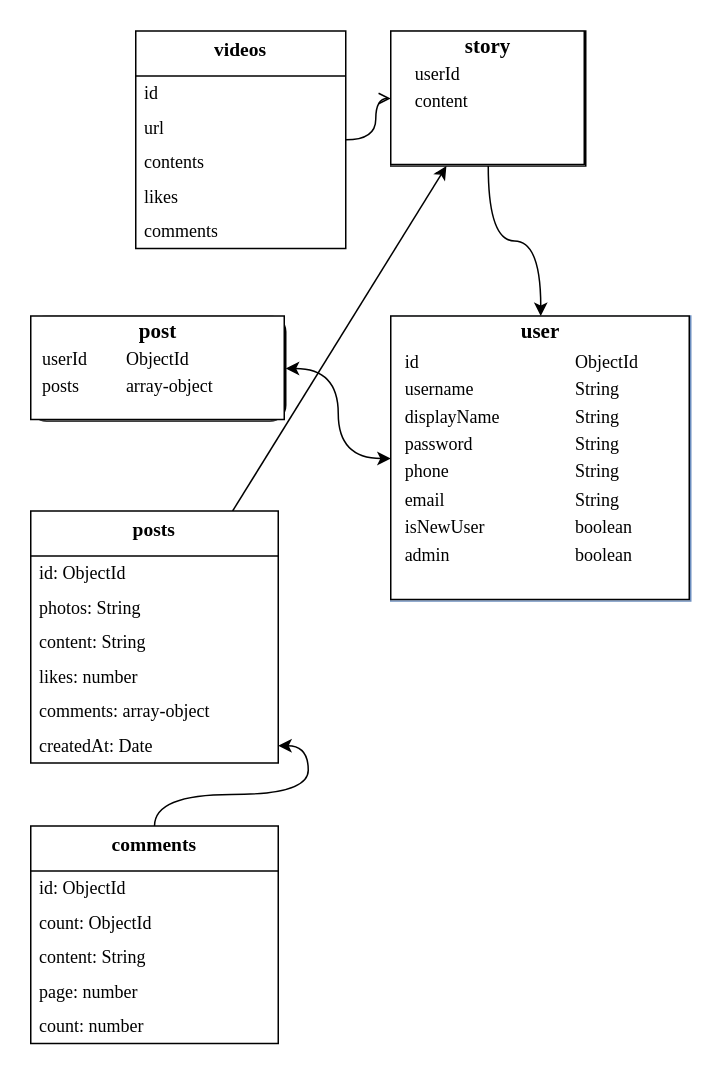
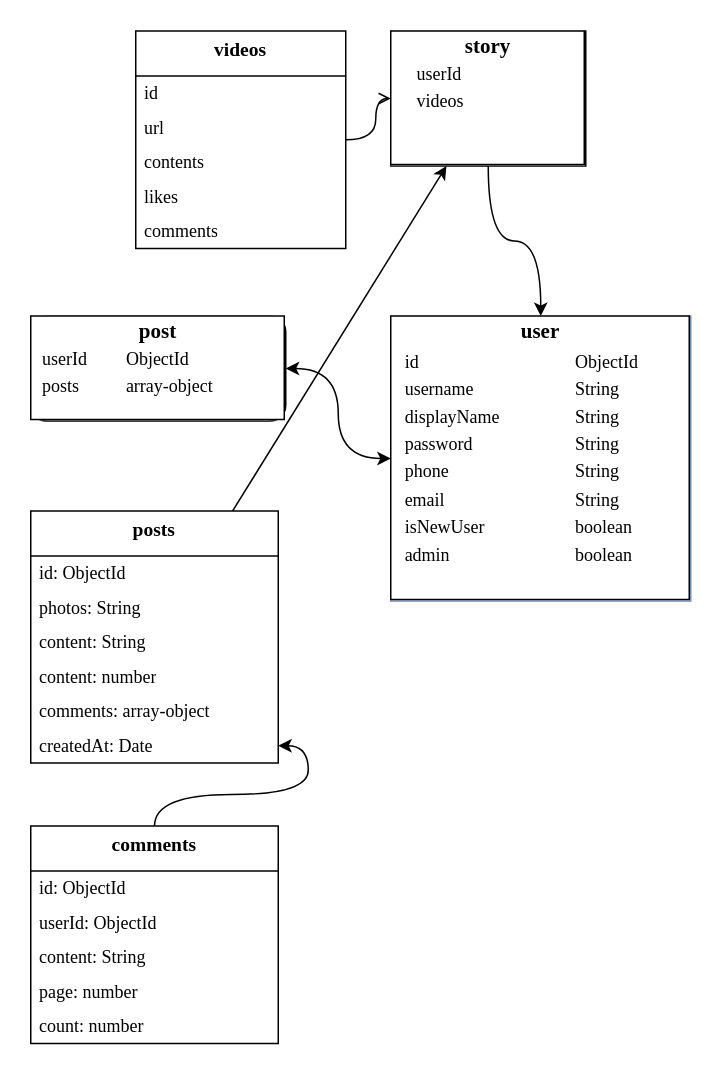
(426, 63) -> (421, 63)
(96, 677) -> (111, 677)
(111, 923) -> (116, 923)
